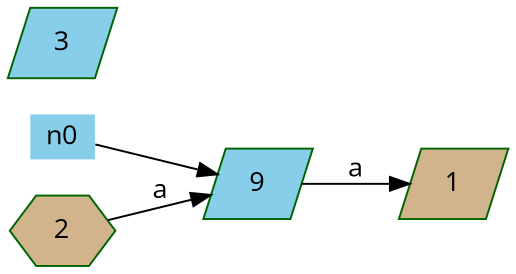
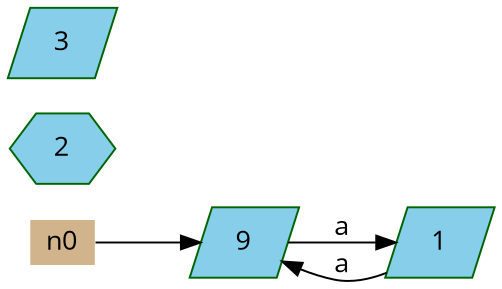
(63, 137) -> (63, 242)
(454, 184) -> (440, 242)
(150, 210) -> (343, 281)
(63, 231) -> (63, 149)
